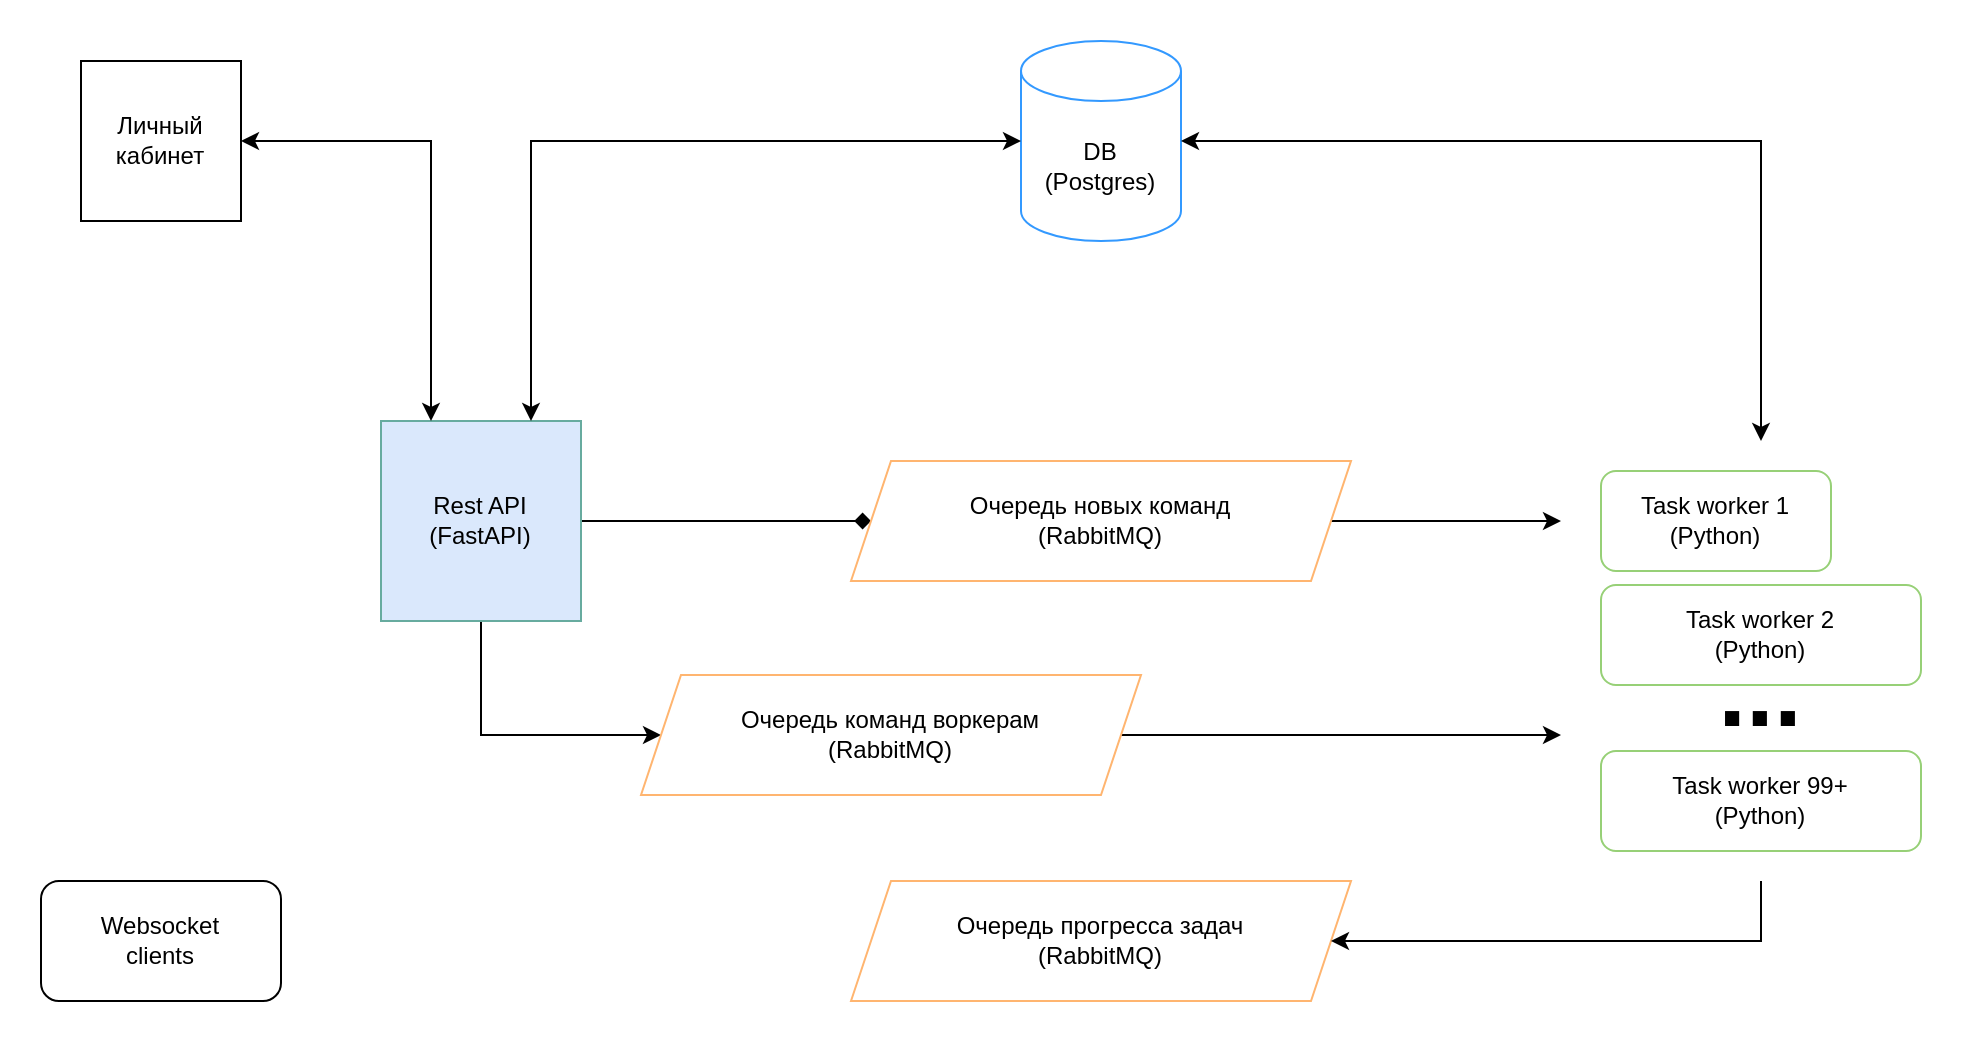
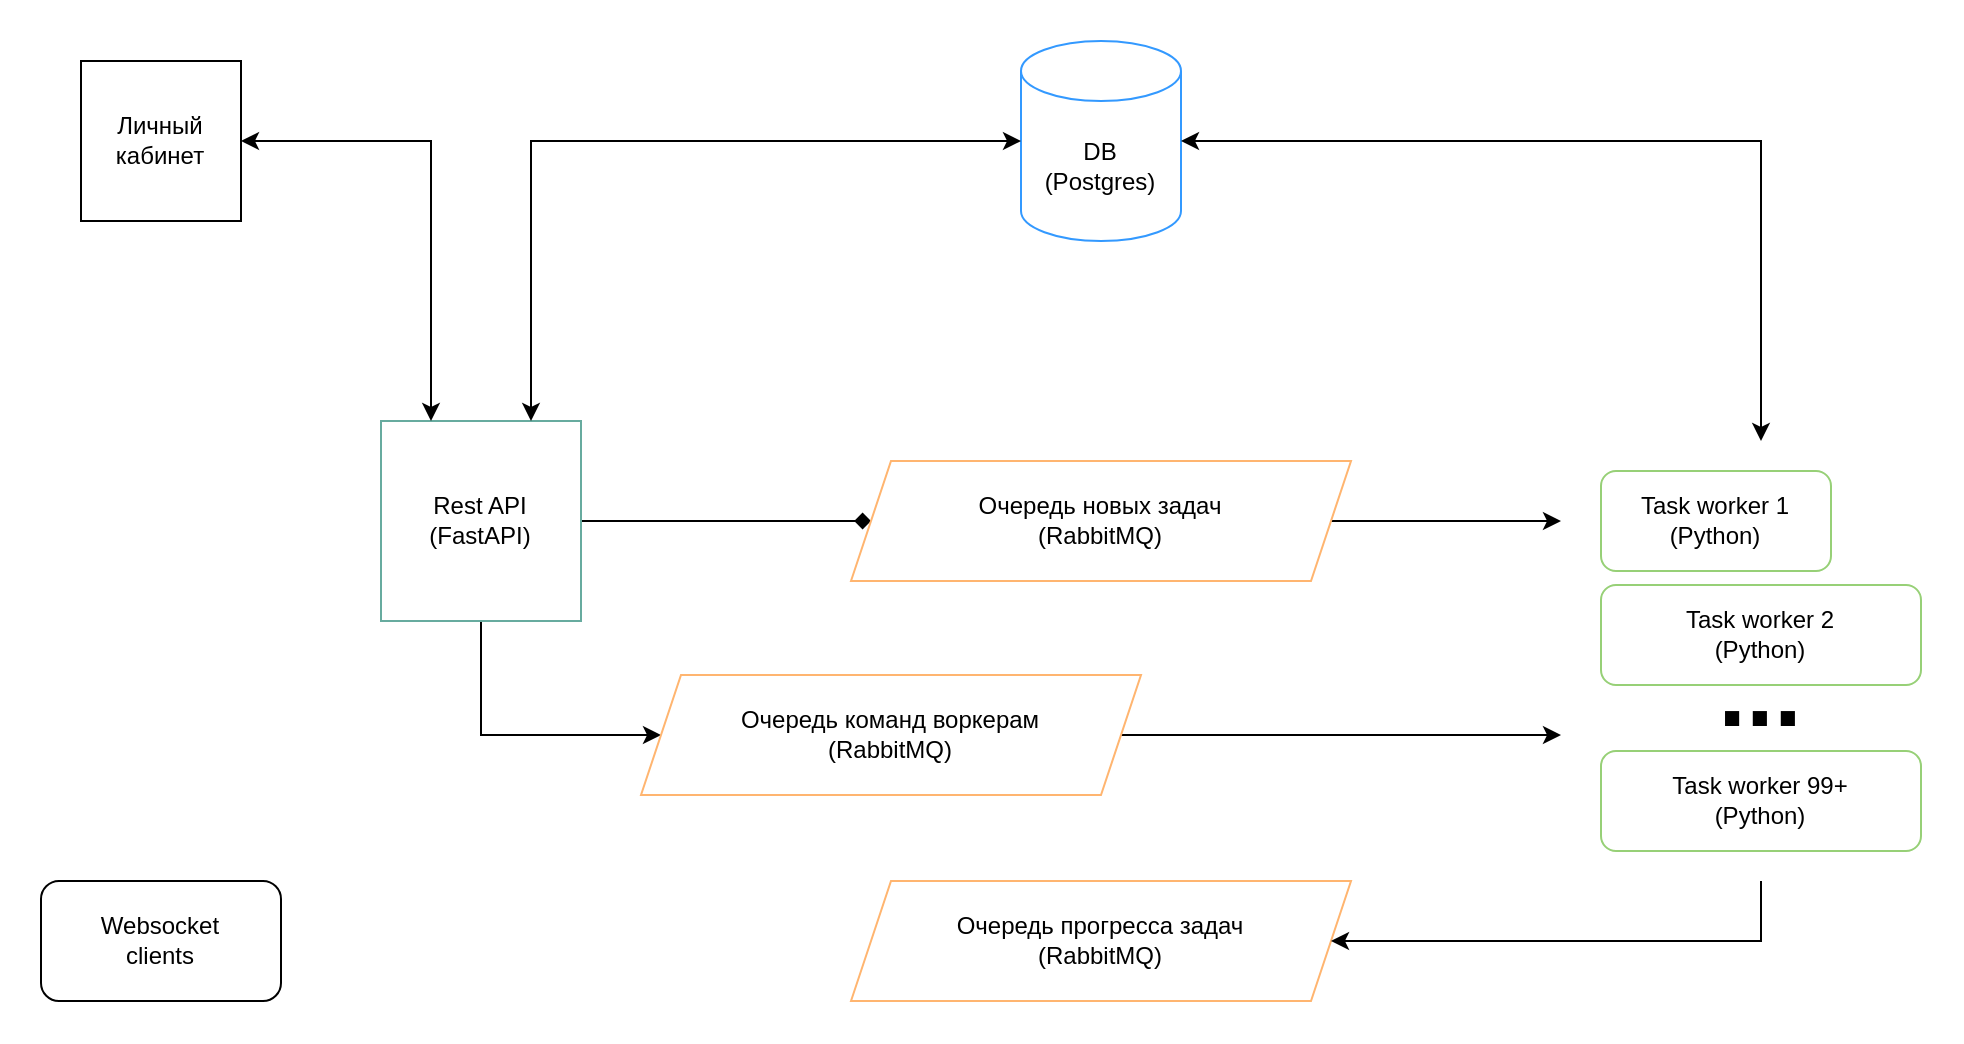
(481, 521) -> (481, 521)
(1101, 521) -> (1101, 521)
